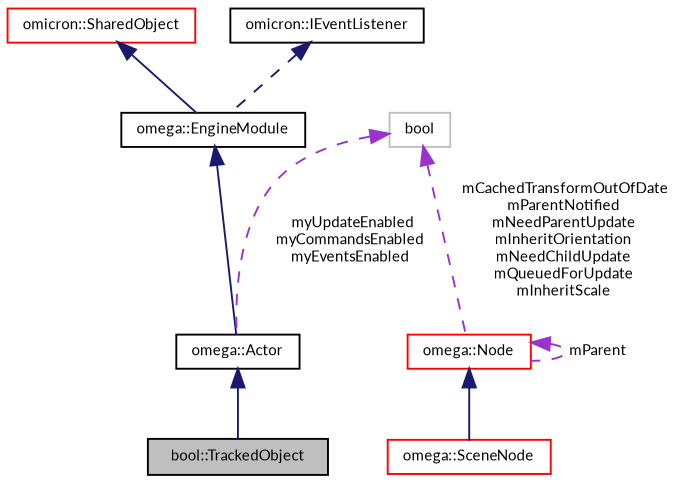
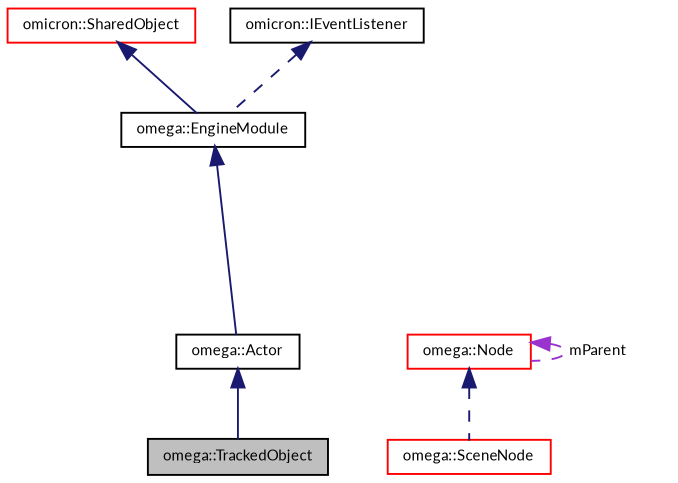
(420, 130) -> none
(469, 414) -> (469, 414)
(238, 457) -> (238, 457)
